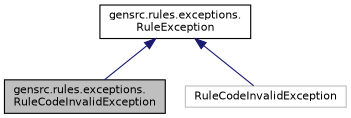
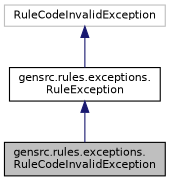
(229, 66) -> (85, 53)
